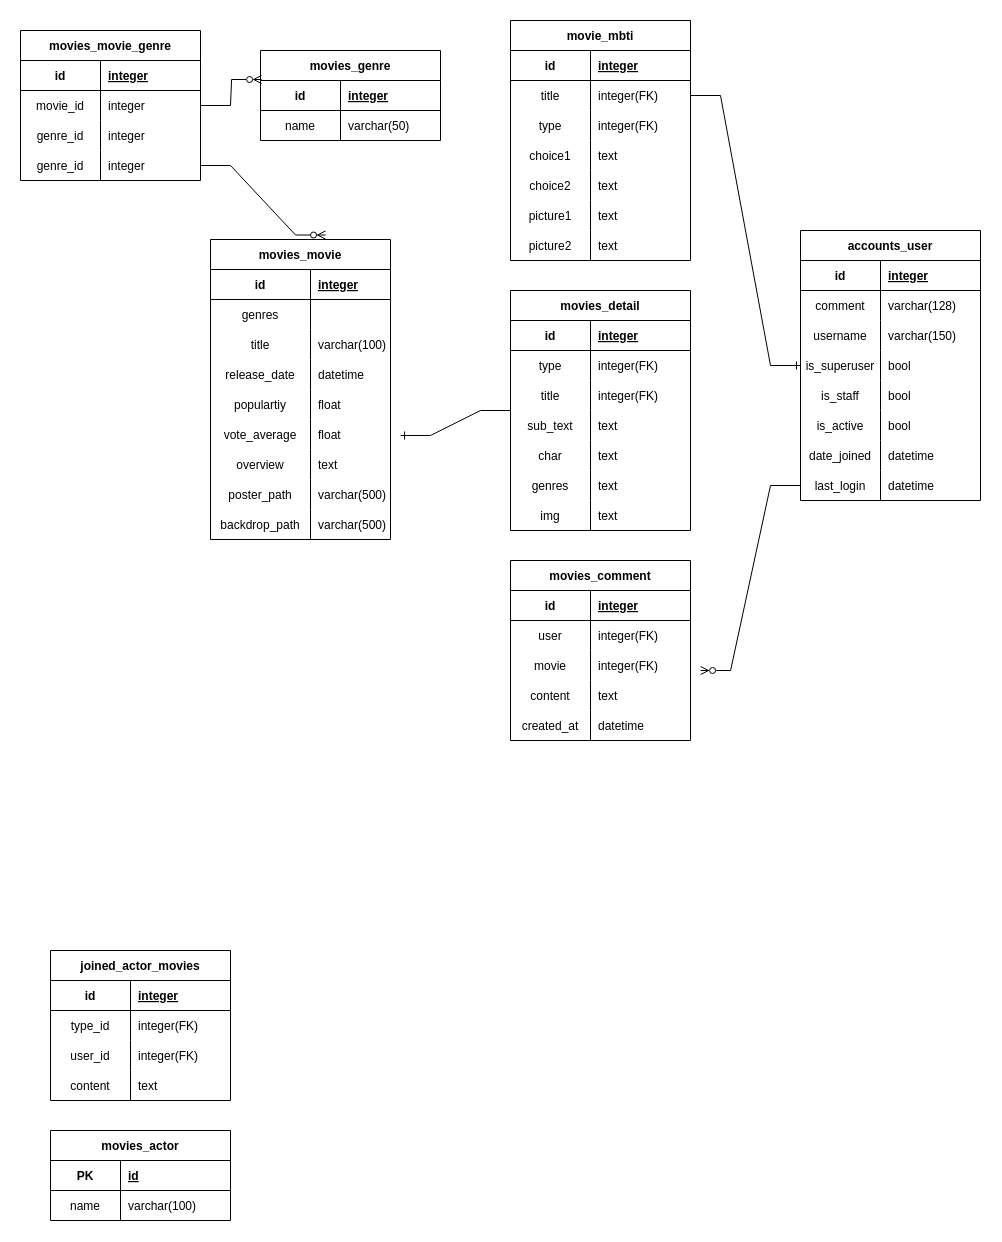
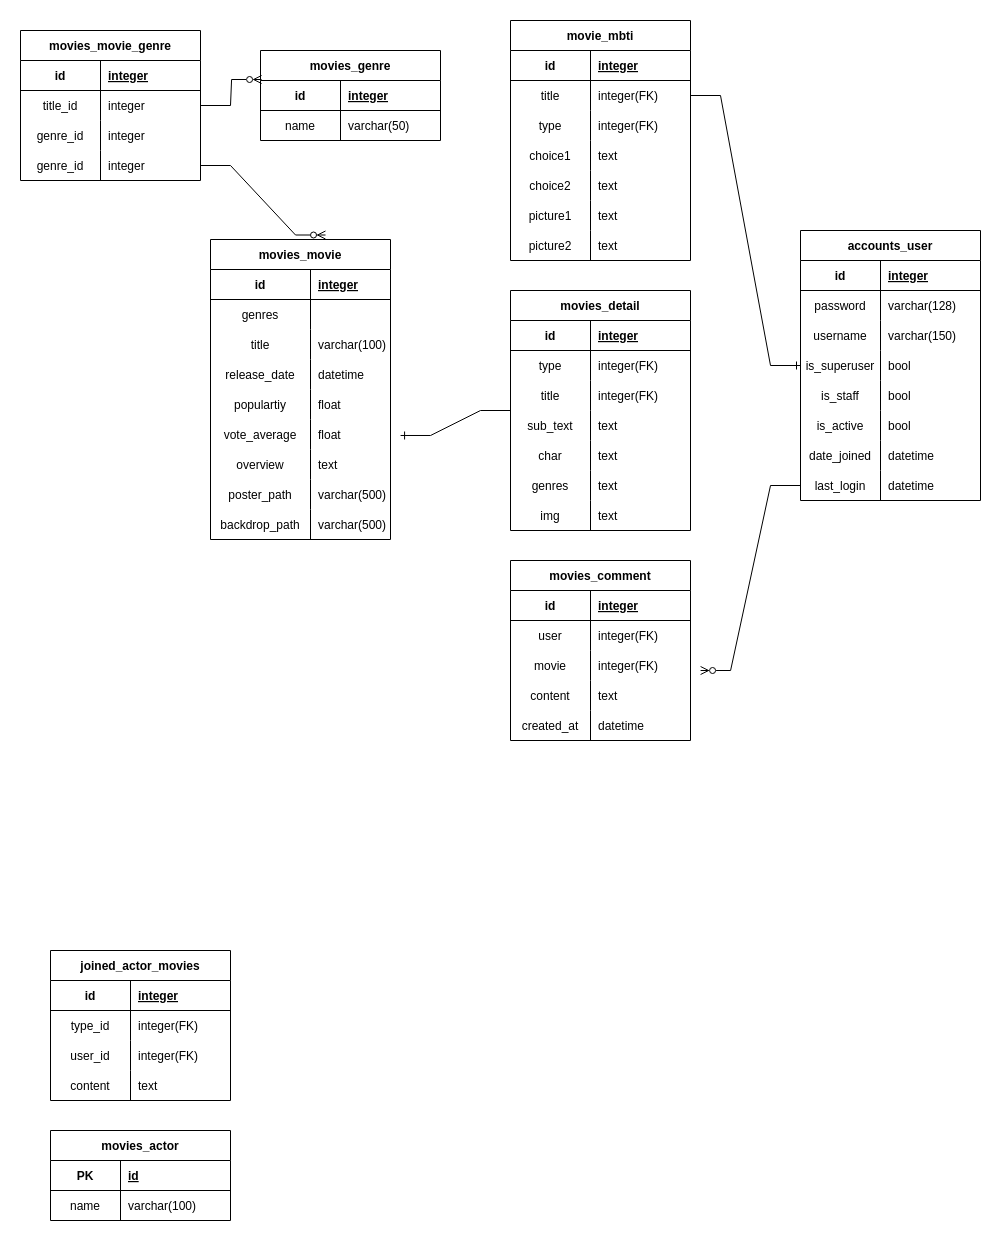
(60, 106) -> (60, 106)
(840, 306) -> (840, 306)
